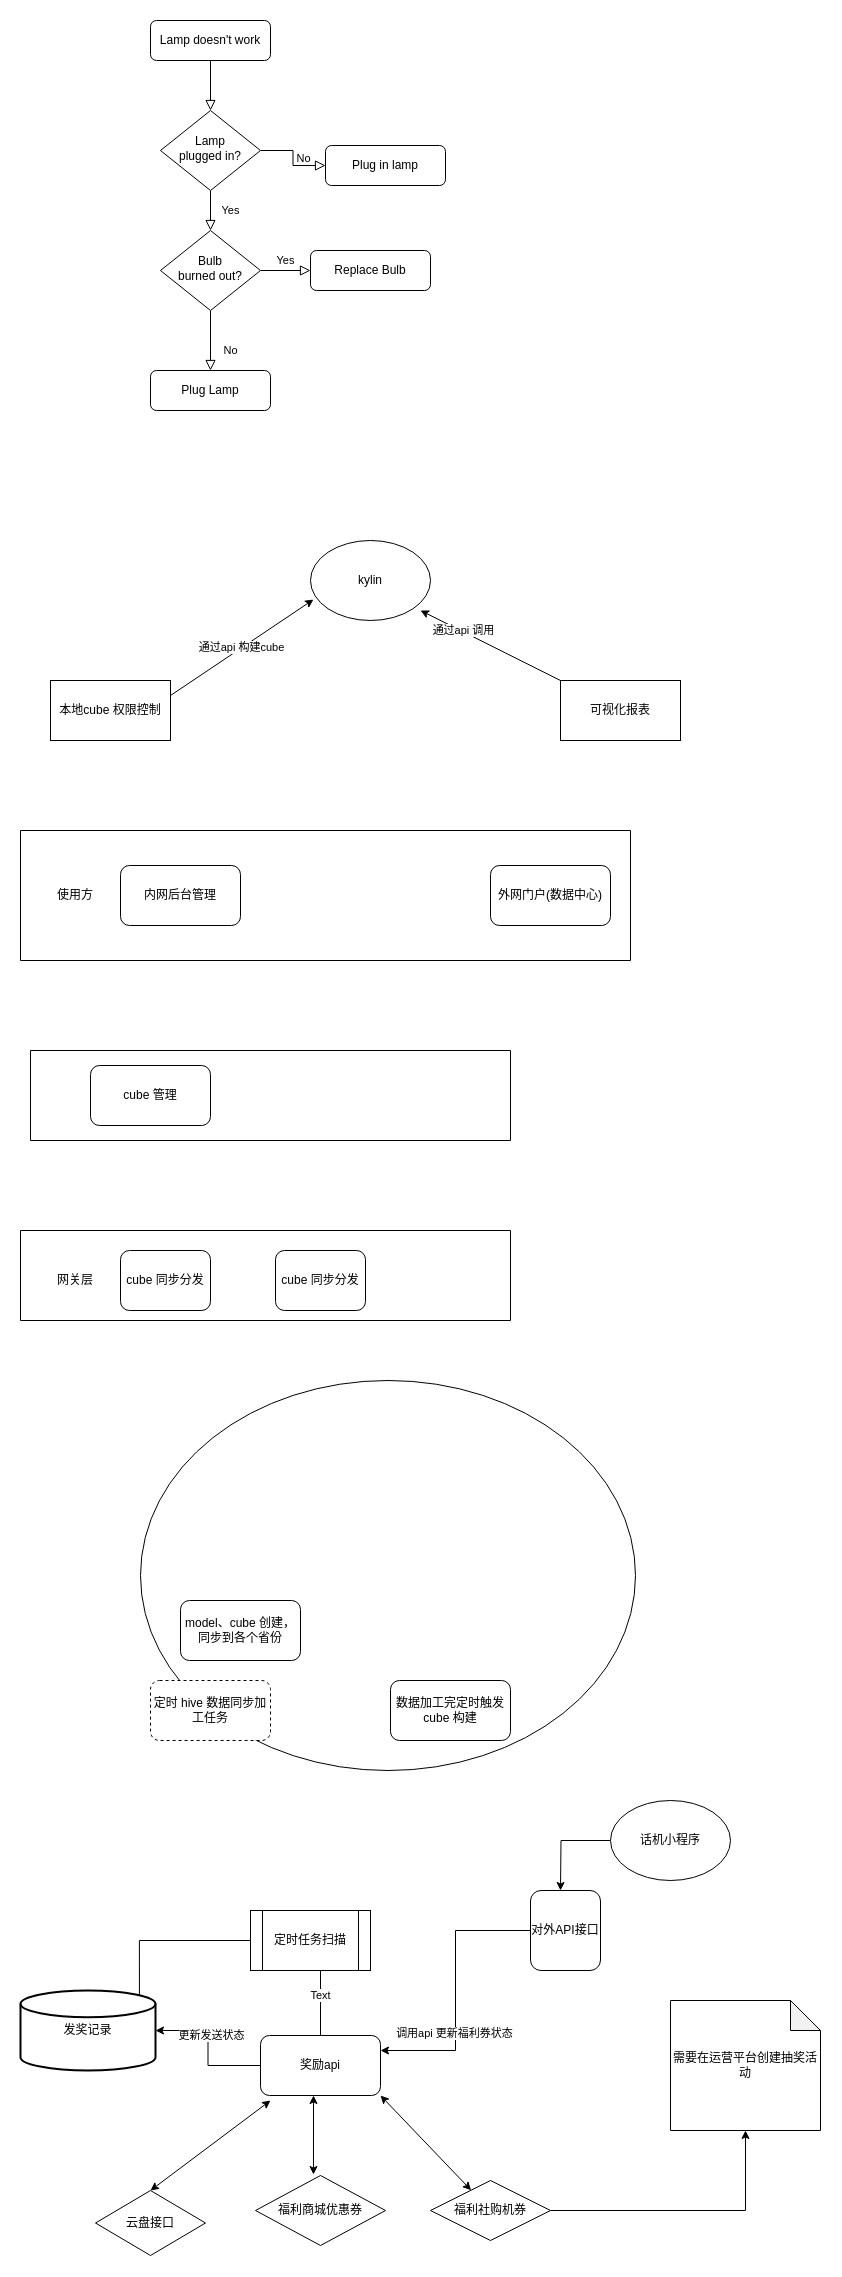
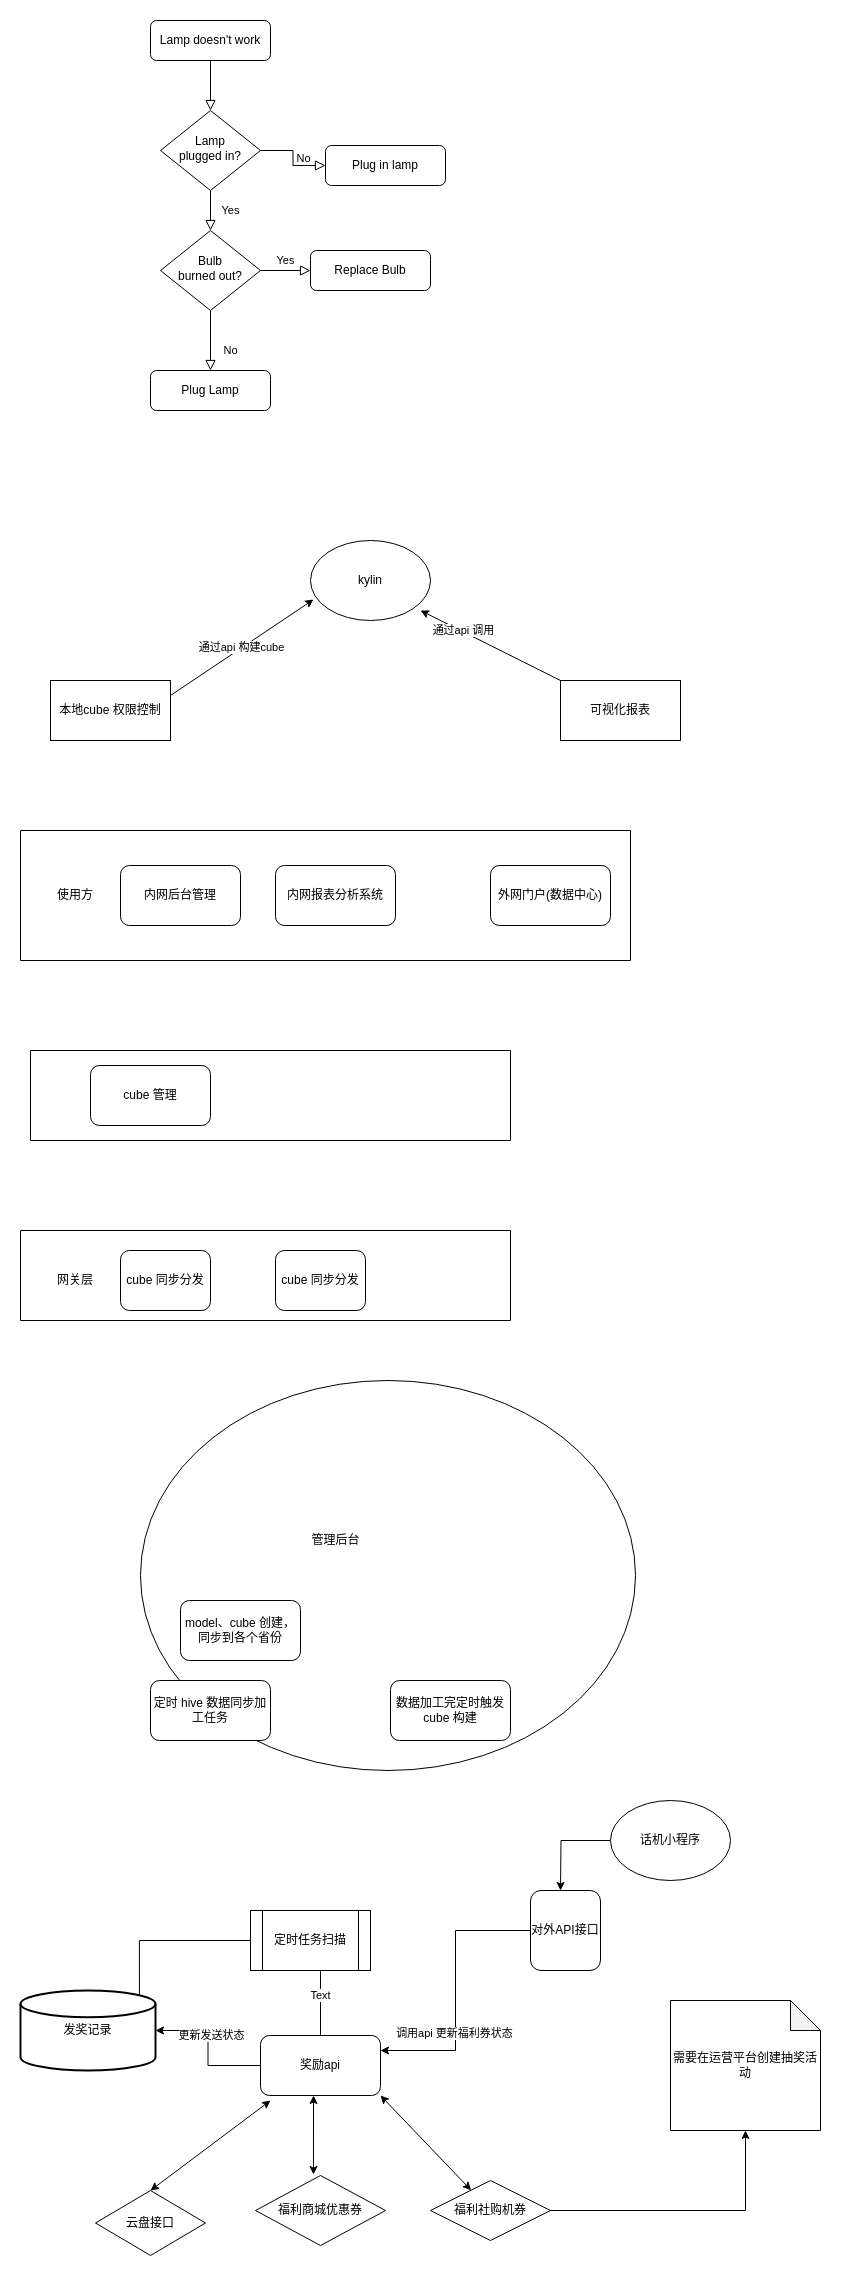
none -> (336, 896)
none -> (336, 1541)
(211, 1711) -> (211, 1711)
